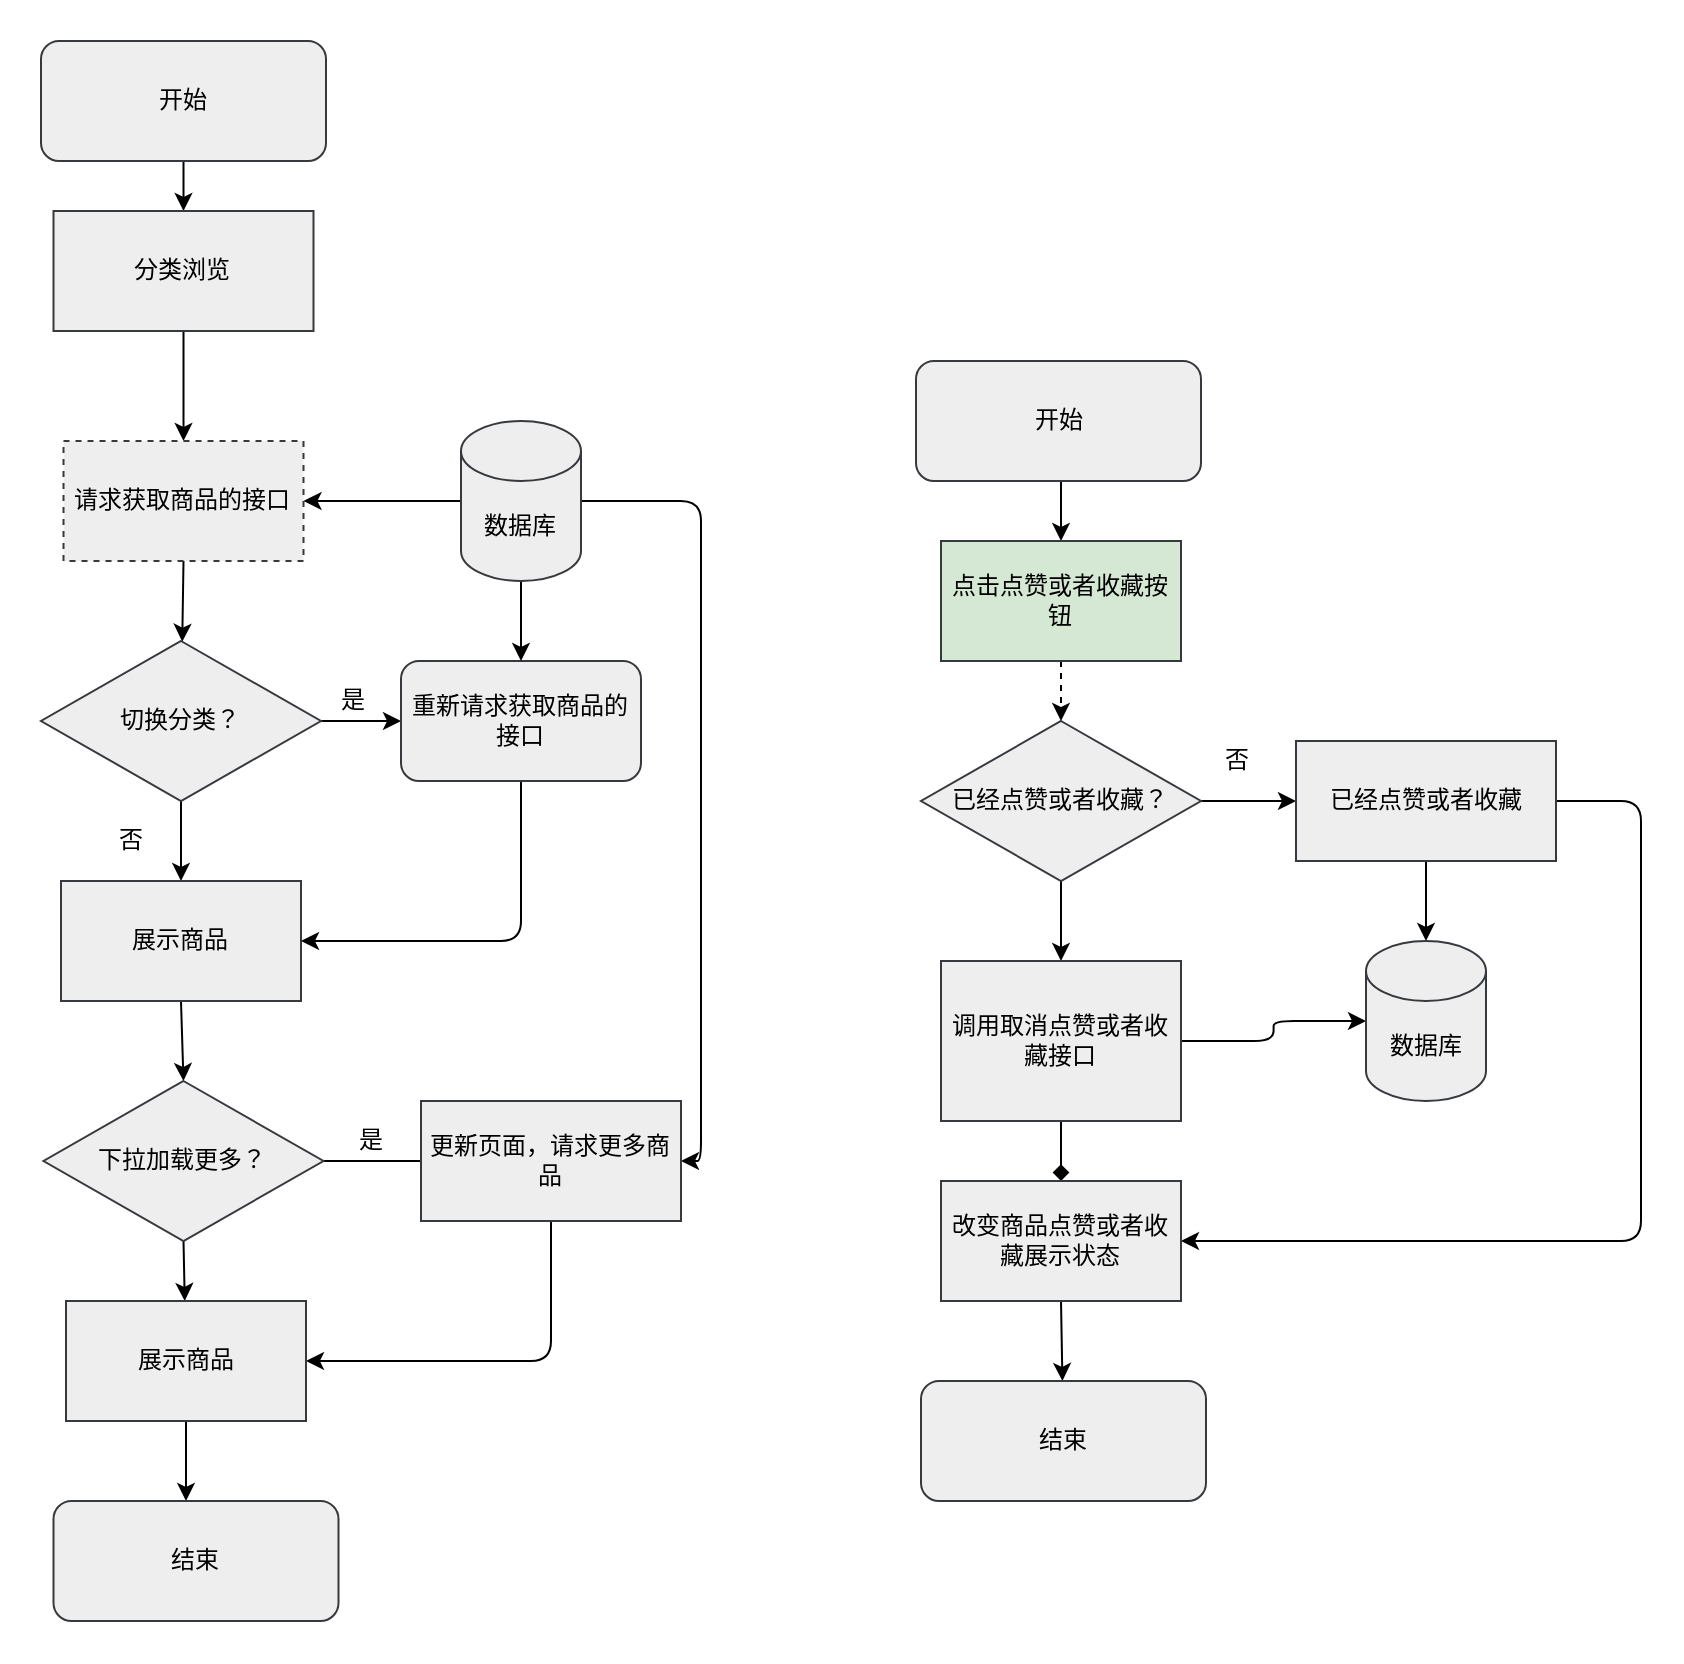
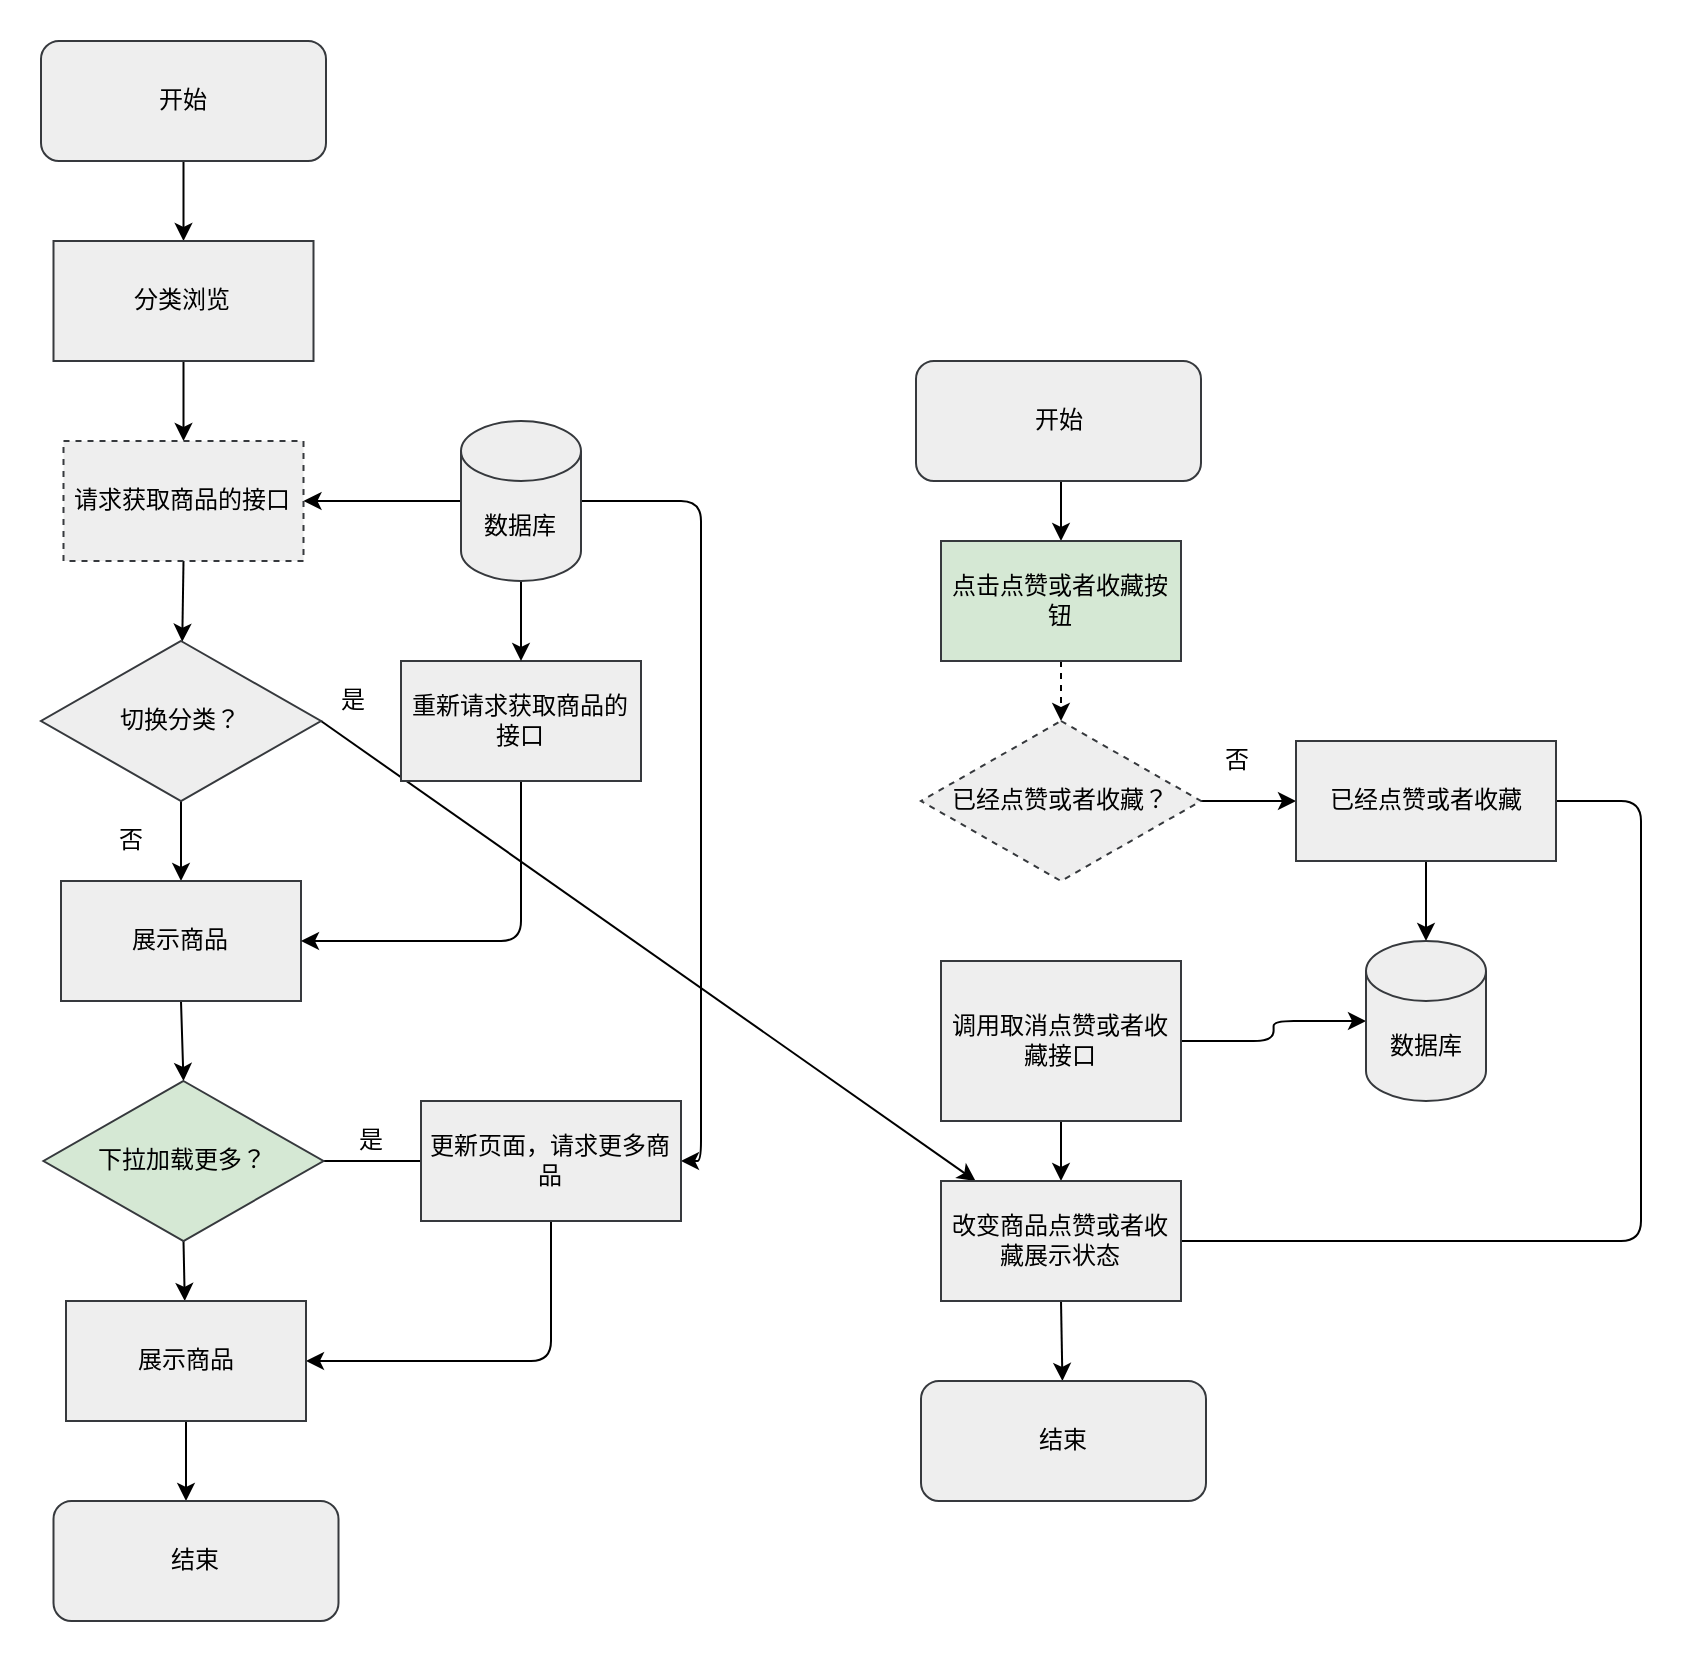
(184, 271) -> (184, 301)
(354, 721) -> (835, 1082)
(521, 721) -> (521, 721)
(1061, 801) -> (1061, 801)
(1061, 914) -> none
(184, 1161) -> (184, 1161)
(1061, 1165) -> (1061, 1166)
(1196, 1241) -> (1190, 1241)
